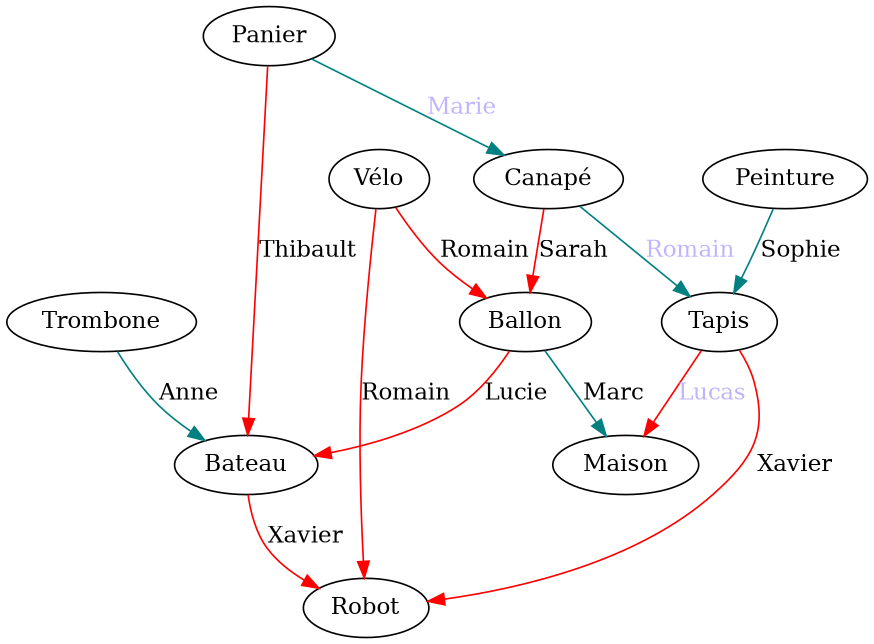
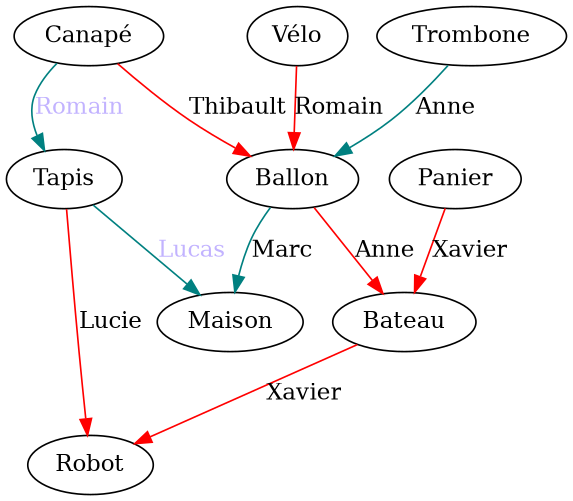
(400, 103) -> none
(785, 179) -> none
(309, 251) -> (470, 251)
(574, 251) -> (238, 108)
(361, 385) -> none
(677, 386) -> (140, 245)
(516, 394) -> (385, 251)
(150, 396) -> (402, 111)
(795, 465) -> (111, 322)
